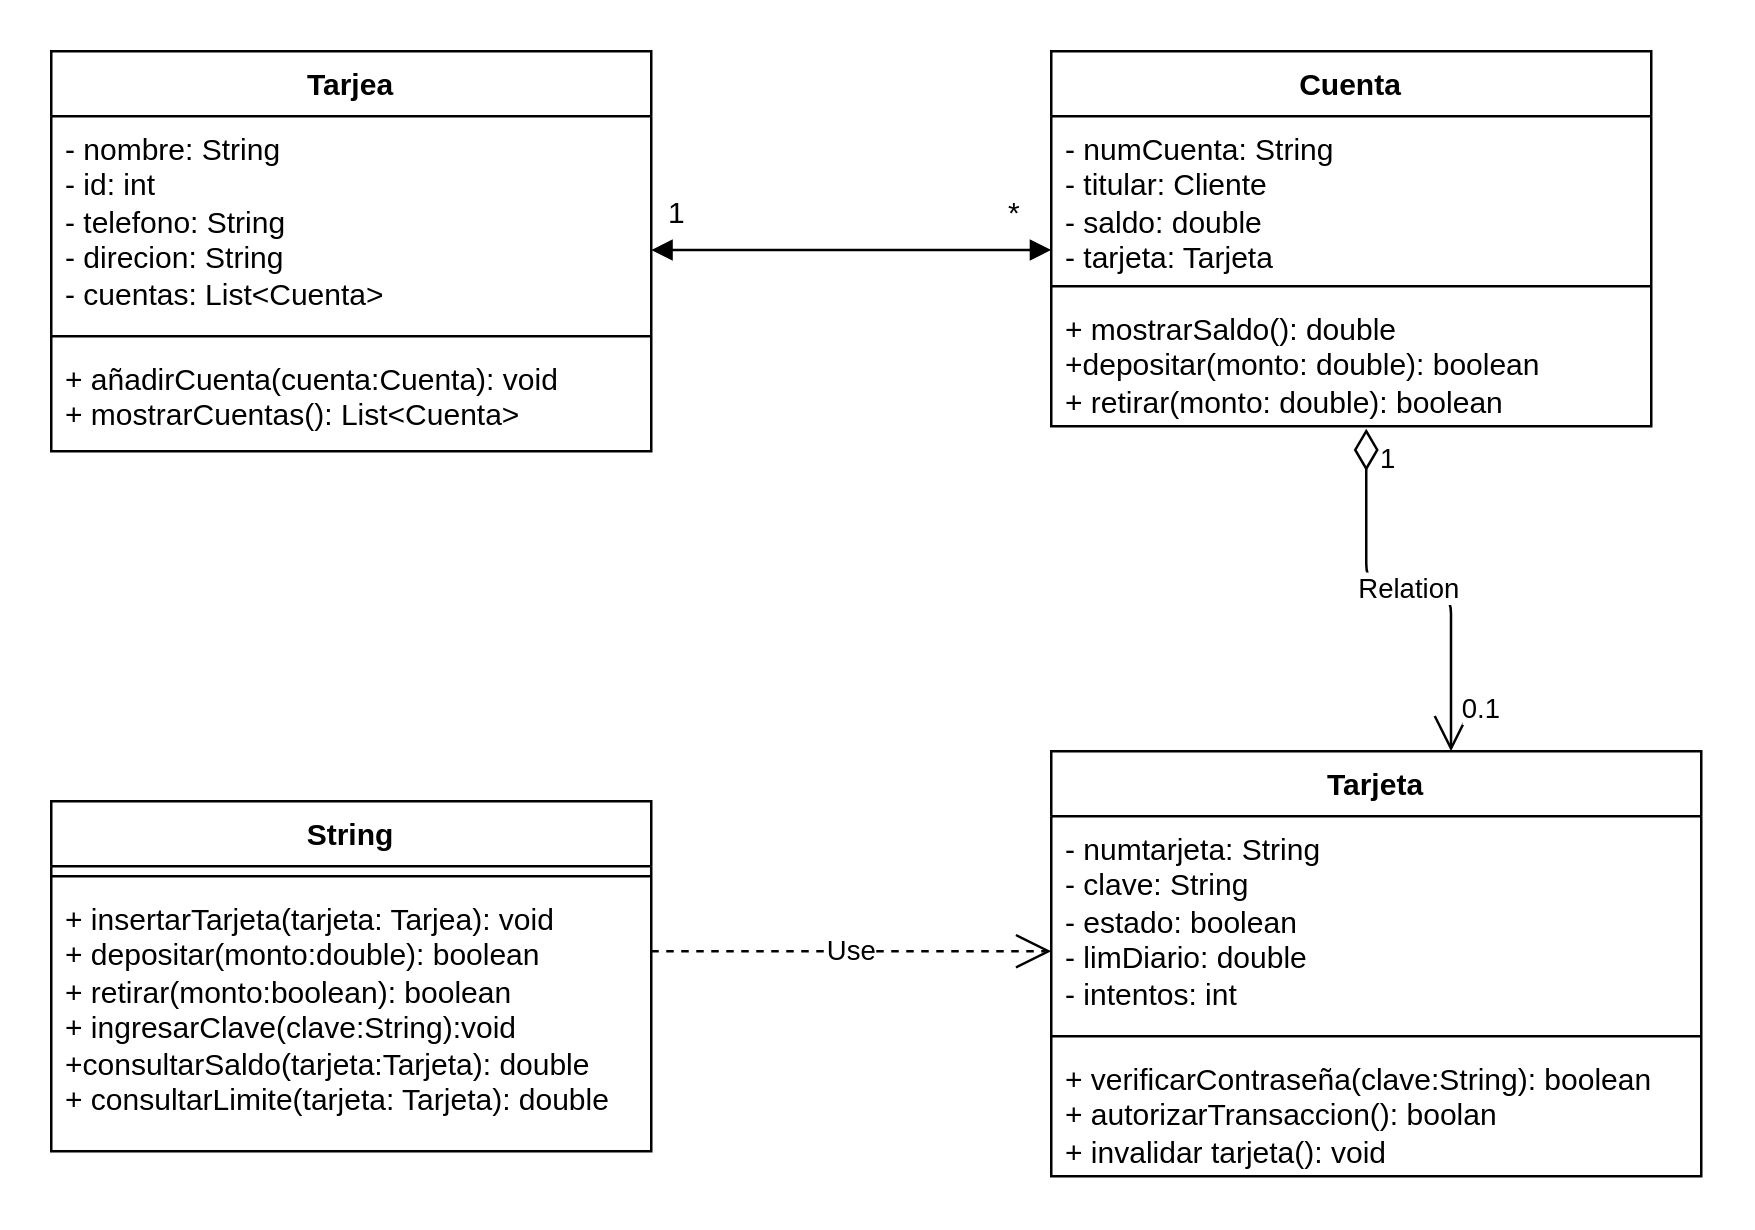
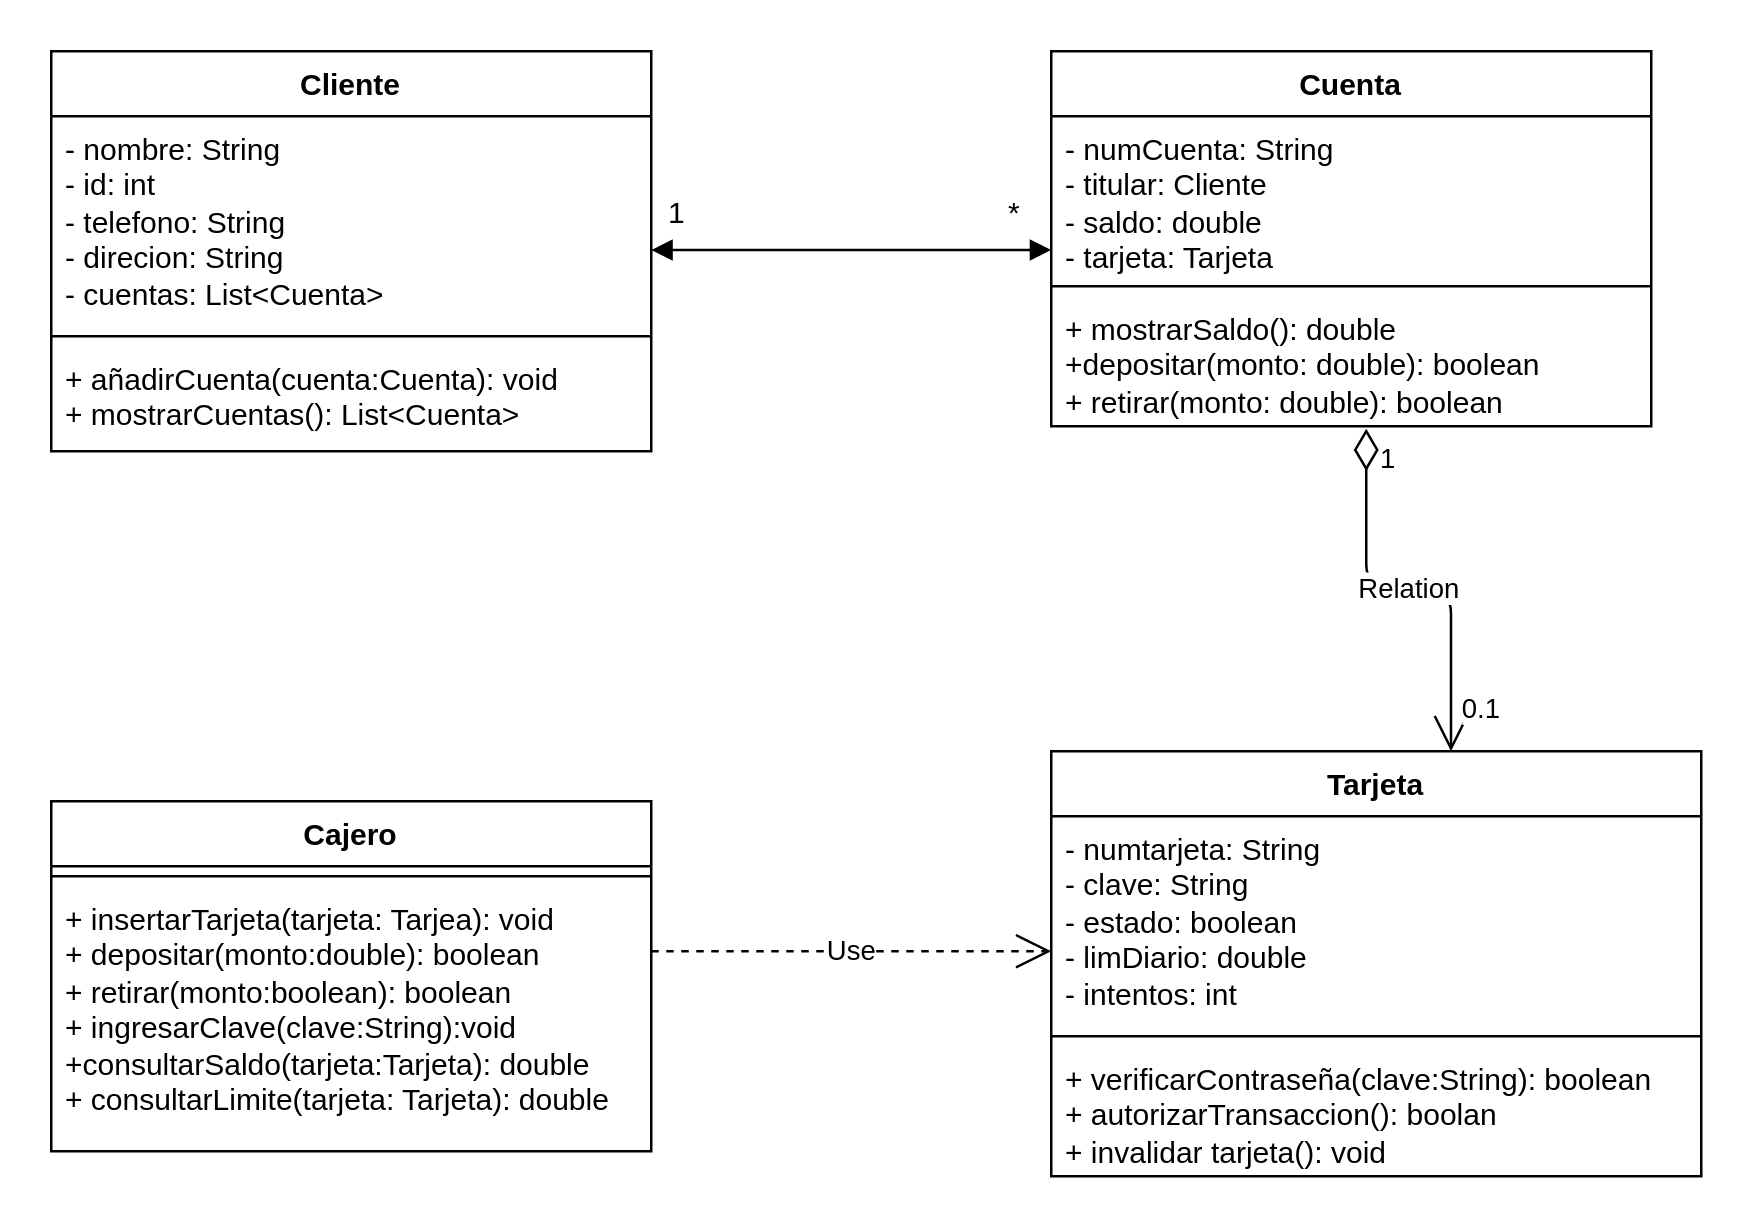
(351, 87) -> (351, 87)
(351, 837) -> (351, 837)
